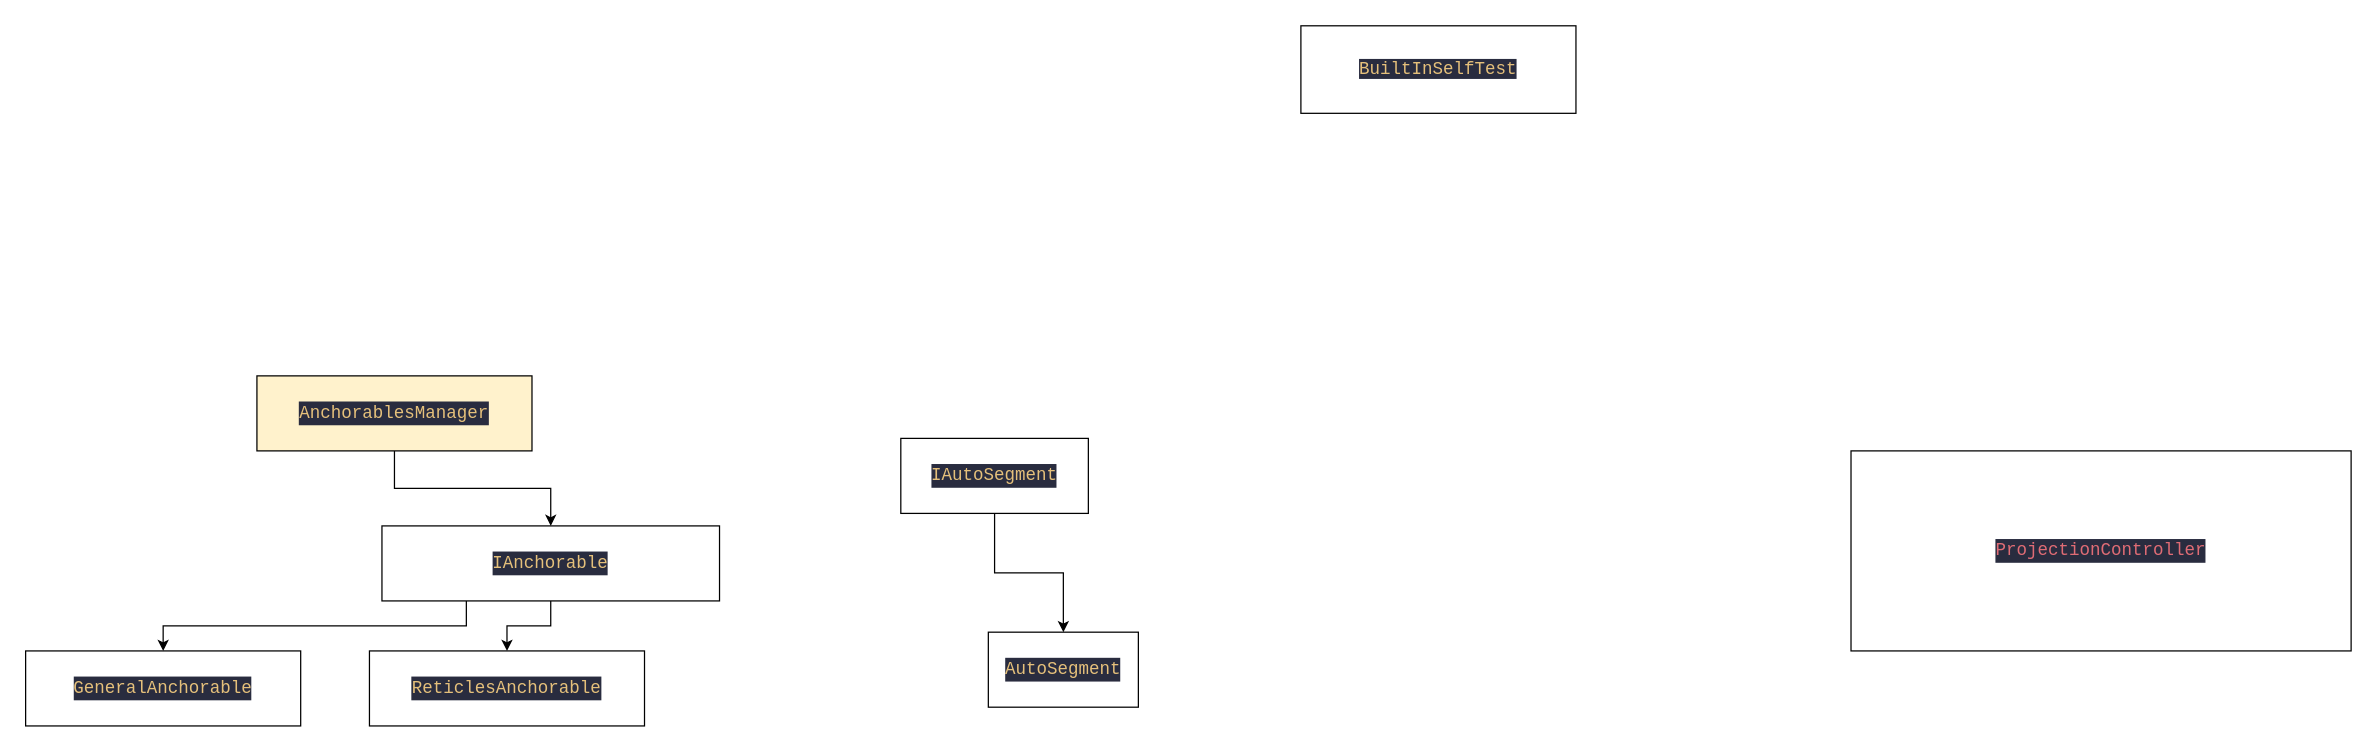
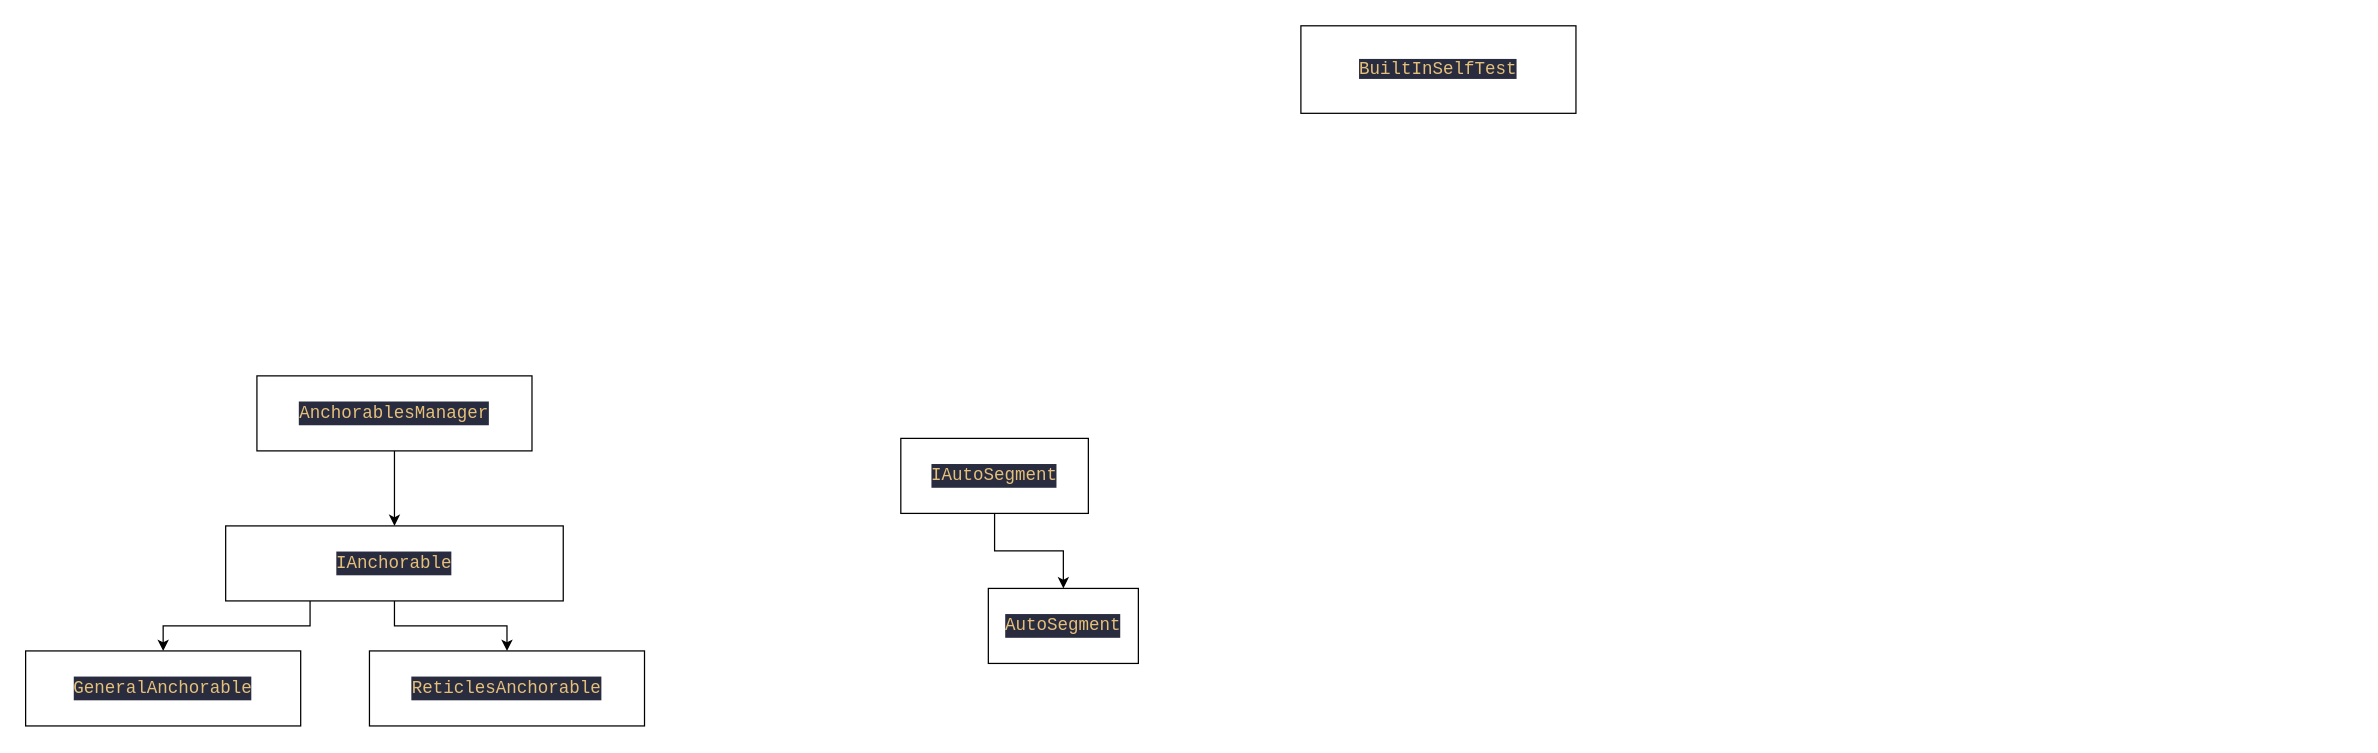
(394, 413) -> (394, 413)
(2101, 551) -> none
(551, 563) -> (394, 563)
(1063, 669) -> (1063, 626)
